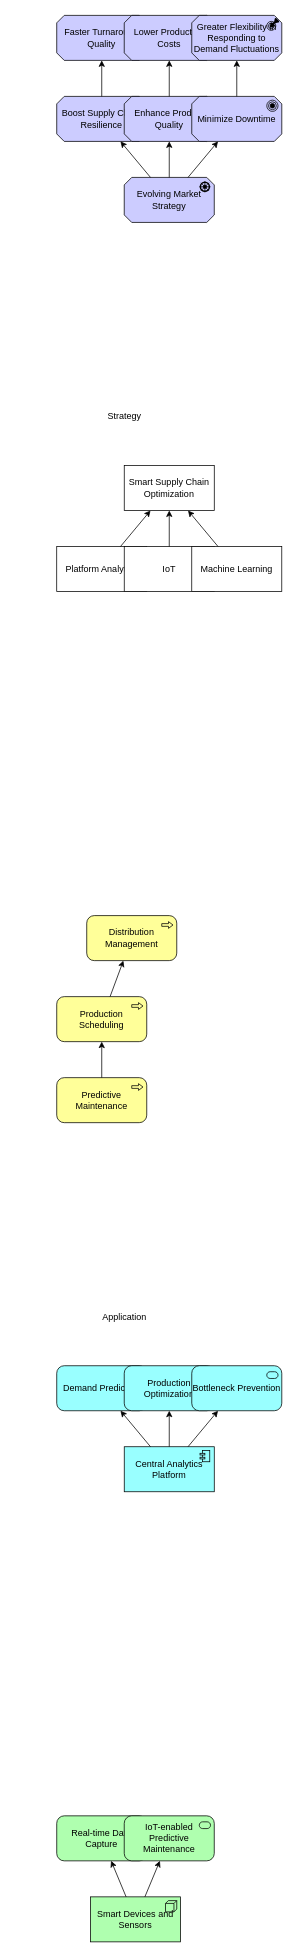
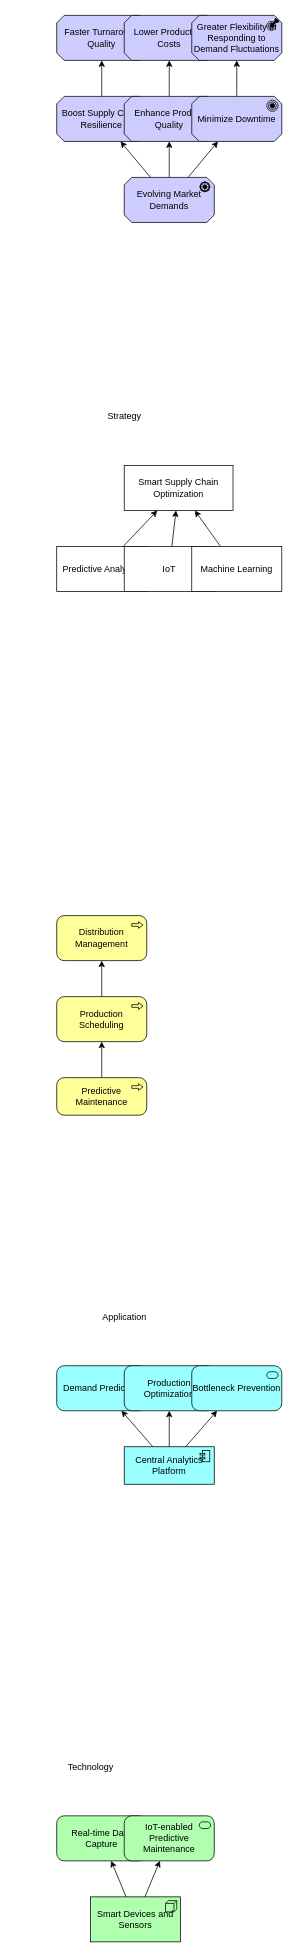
(169, 200) -> (169, 200)
(169, 488) -> (179, 488)
(102, 569) -> (102, 569)
(132, 938) -> (102, 938)
(102, 1100) -> (102, 1096)
(169, 1469) -> (169, 1465)
none -> (90, 1767)
